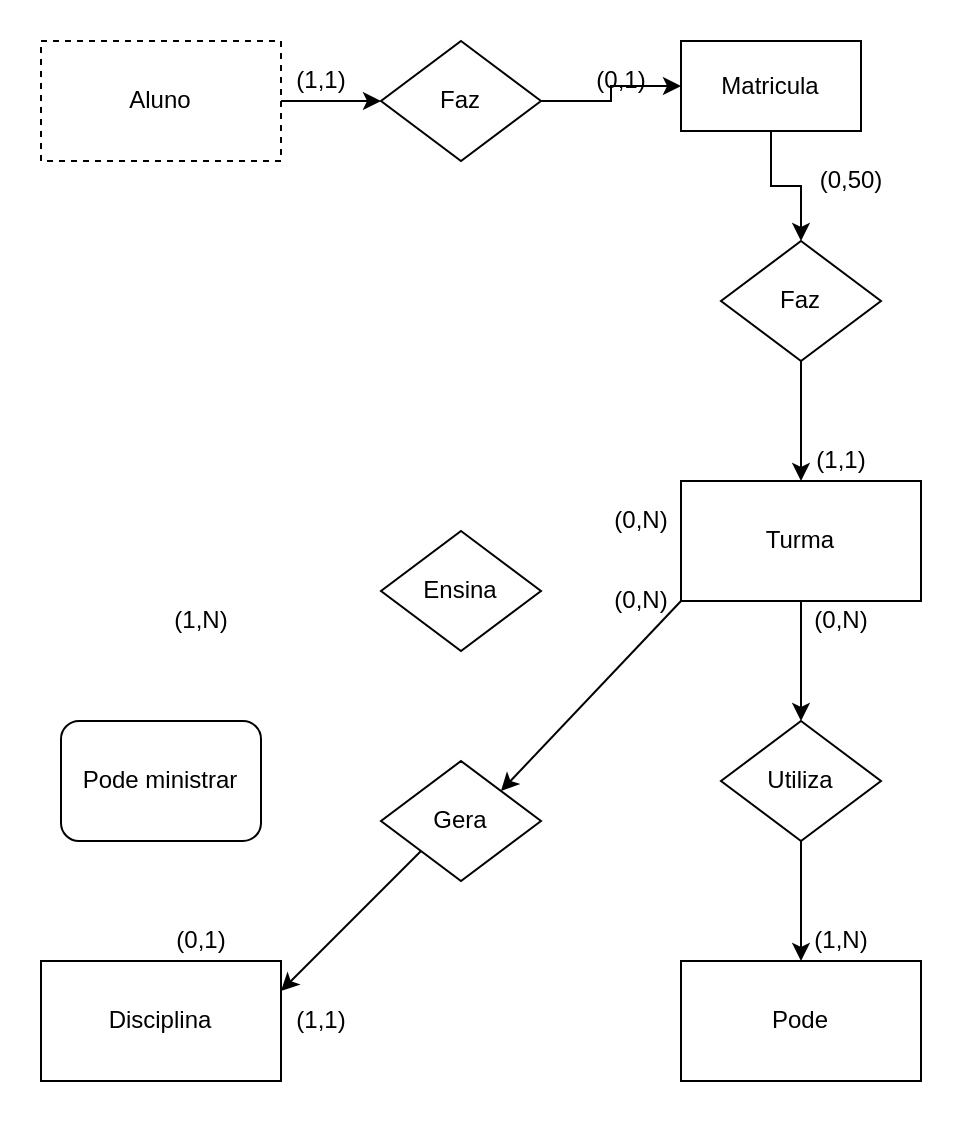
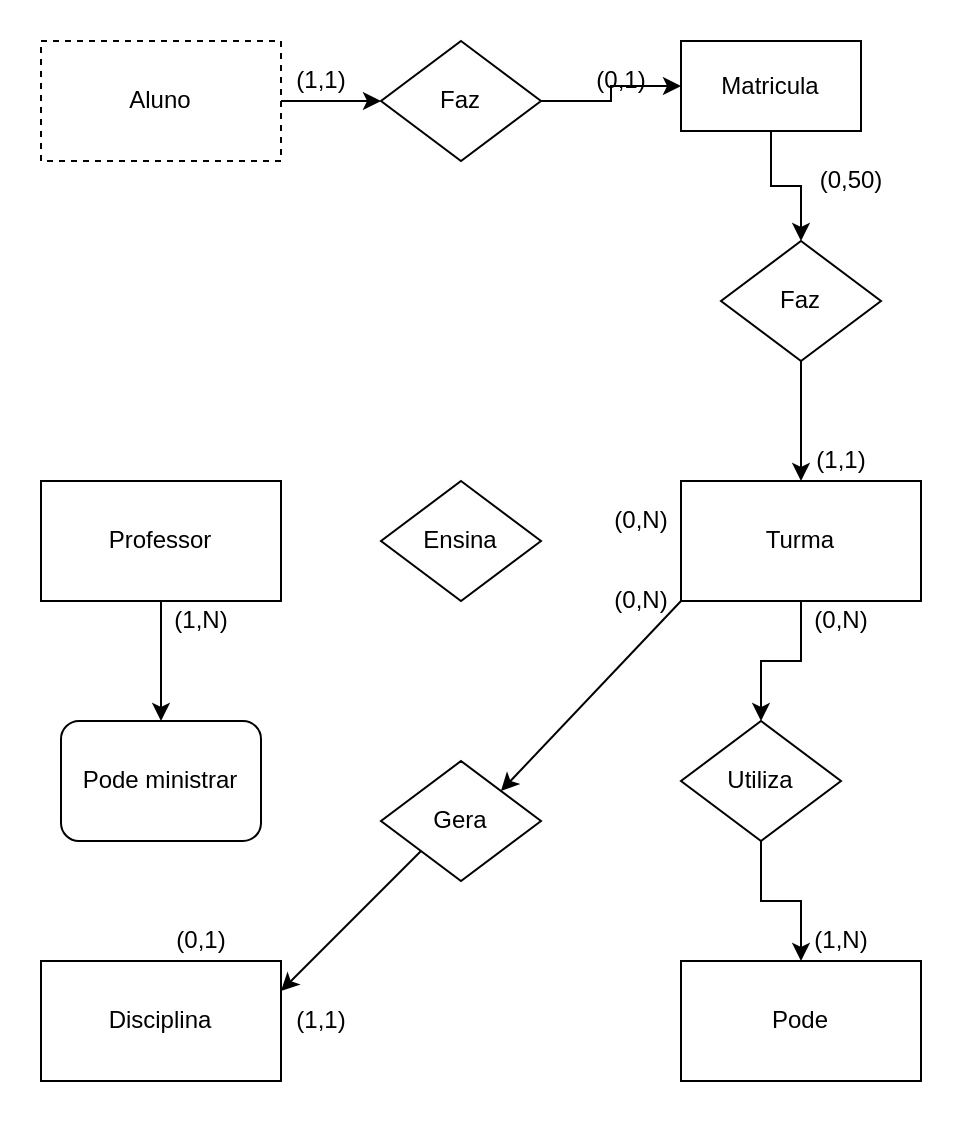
none -> (161, 541)
(461, 591) -> (461, 541)
none -> (161, 654)
(801, 781) -> (761, 781)
